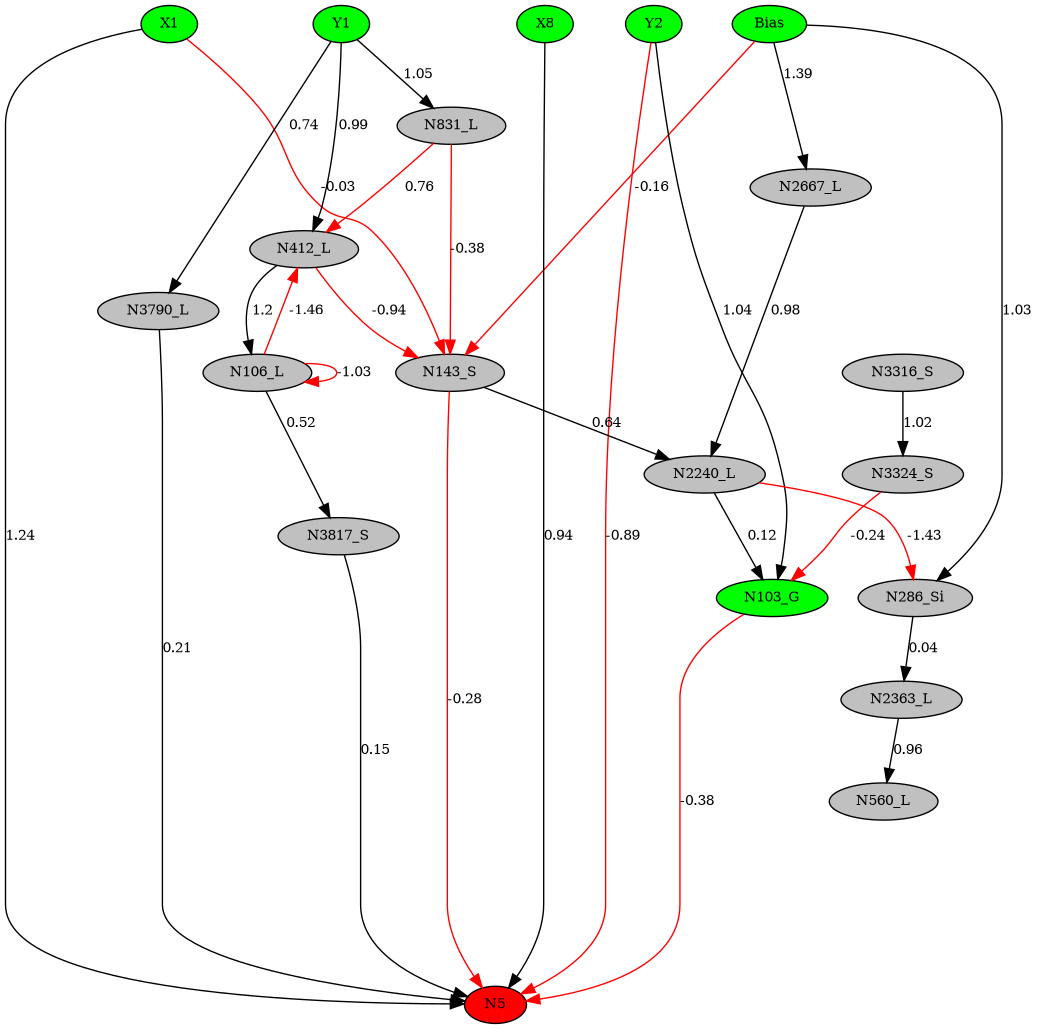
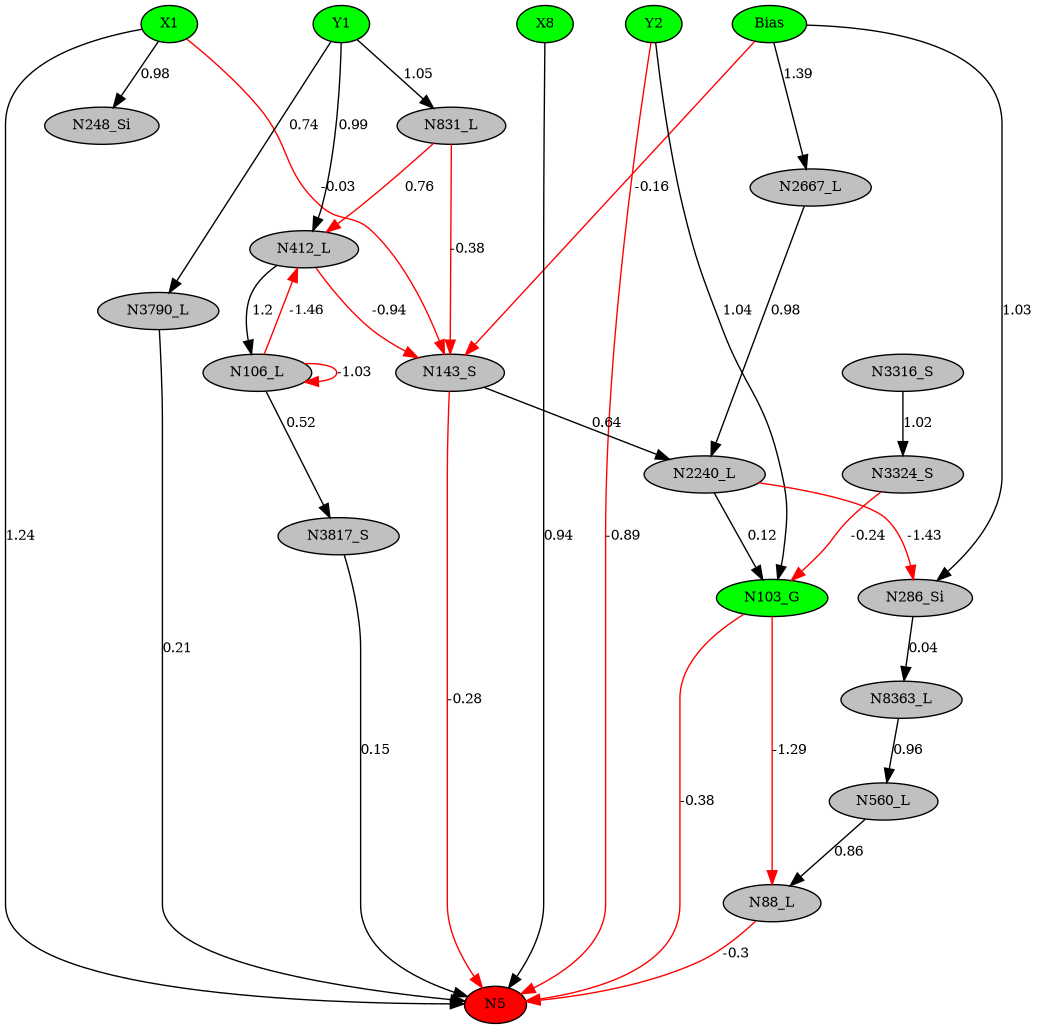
none -> (102, 126)
(902, 700) -> (902, 700)
none -> (772, 903)
